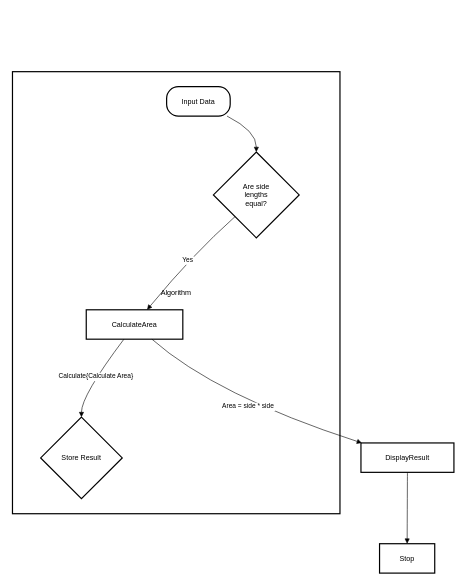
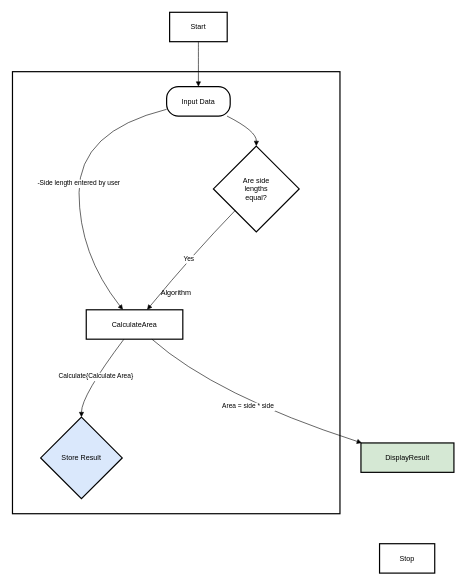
none -> (198, 27)
none -> (198, 61)
none -> (79, 188)
(256, 195) -> (256, 189)
(81, 458) -> (81, 458)
(407, 458) -> (407, 458)
(407, 484) -> none
